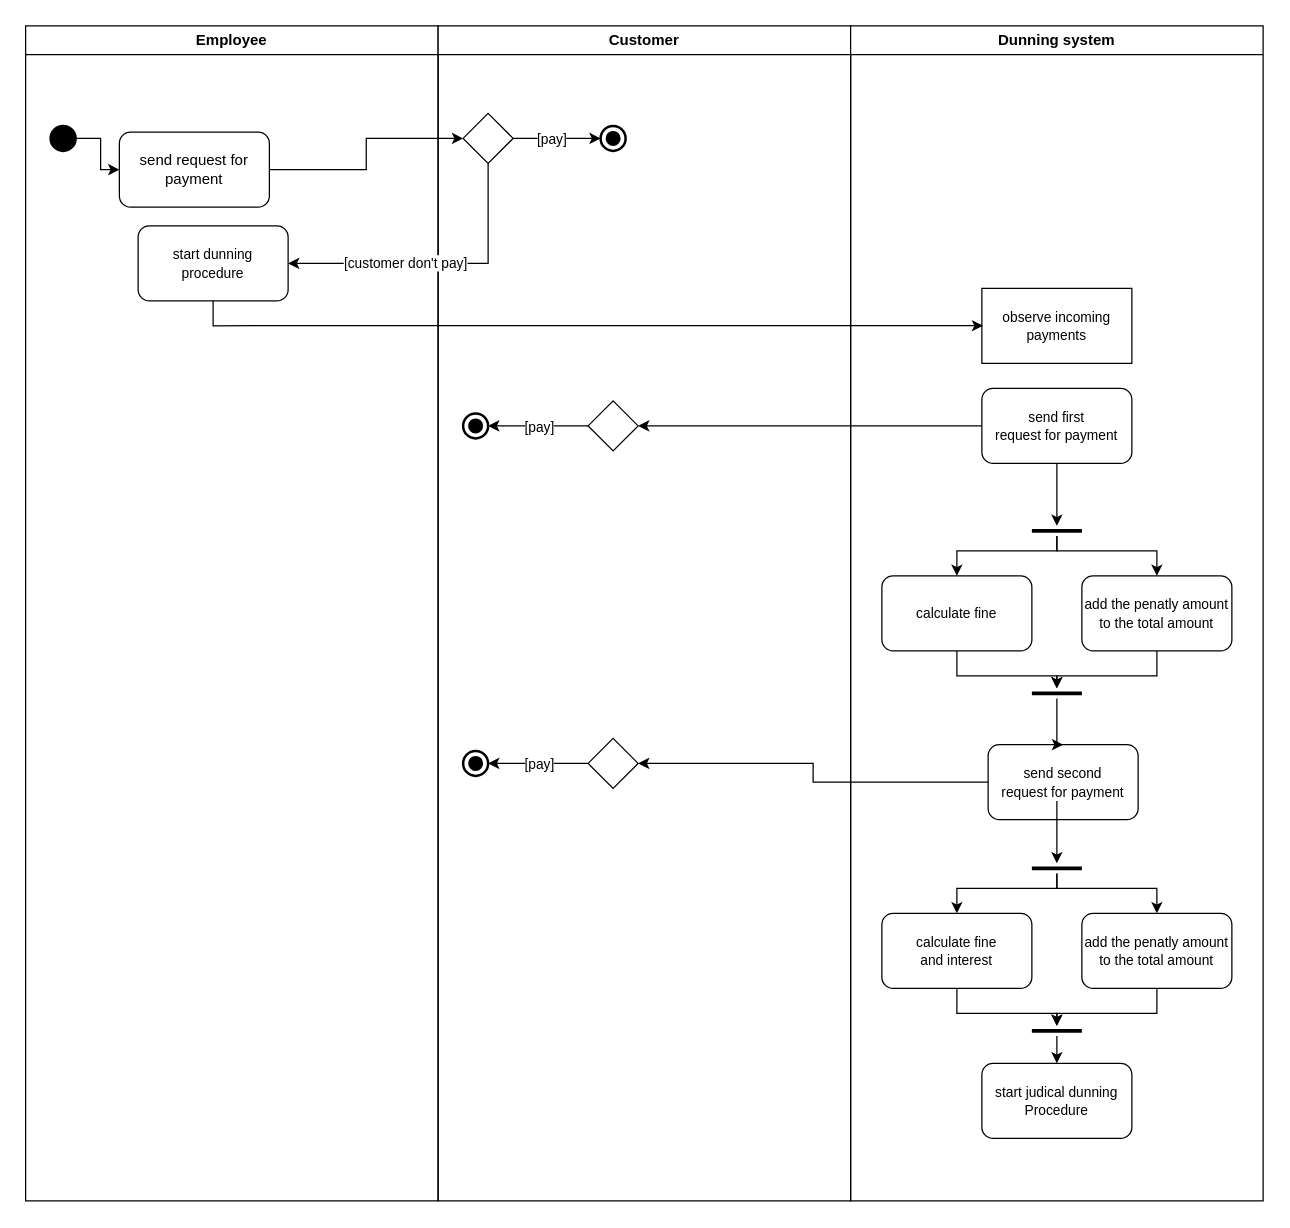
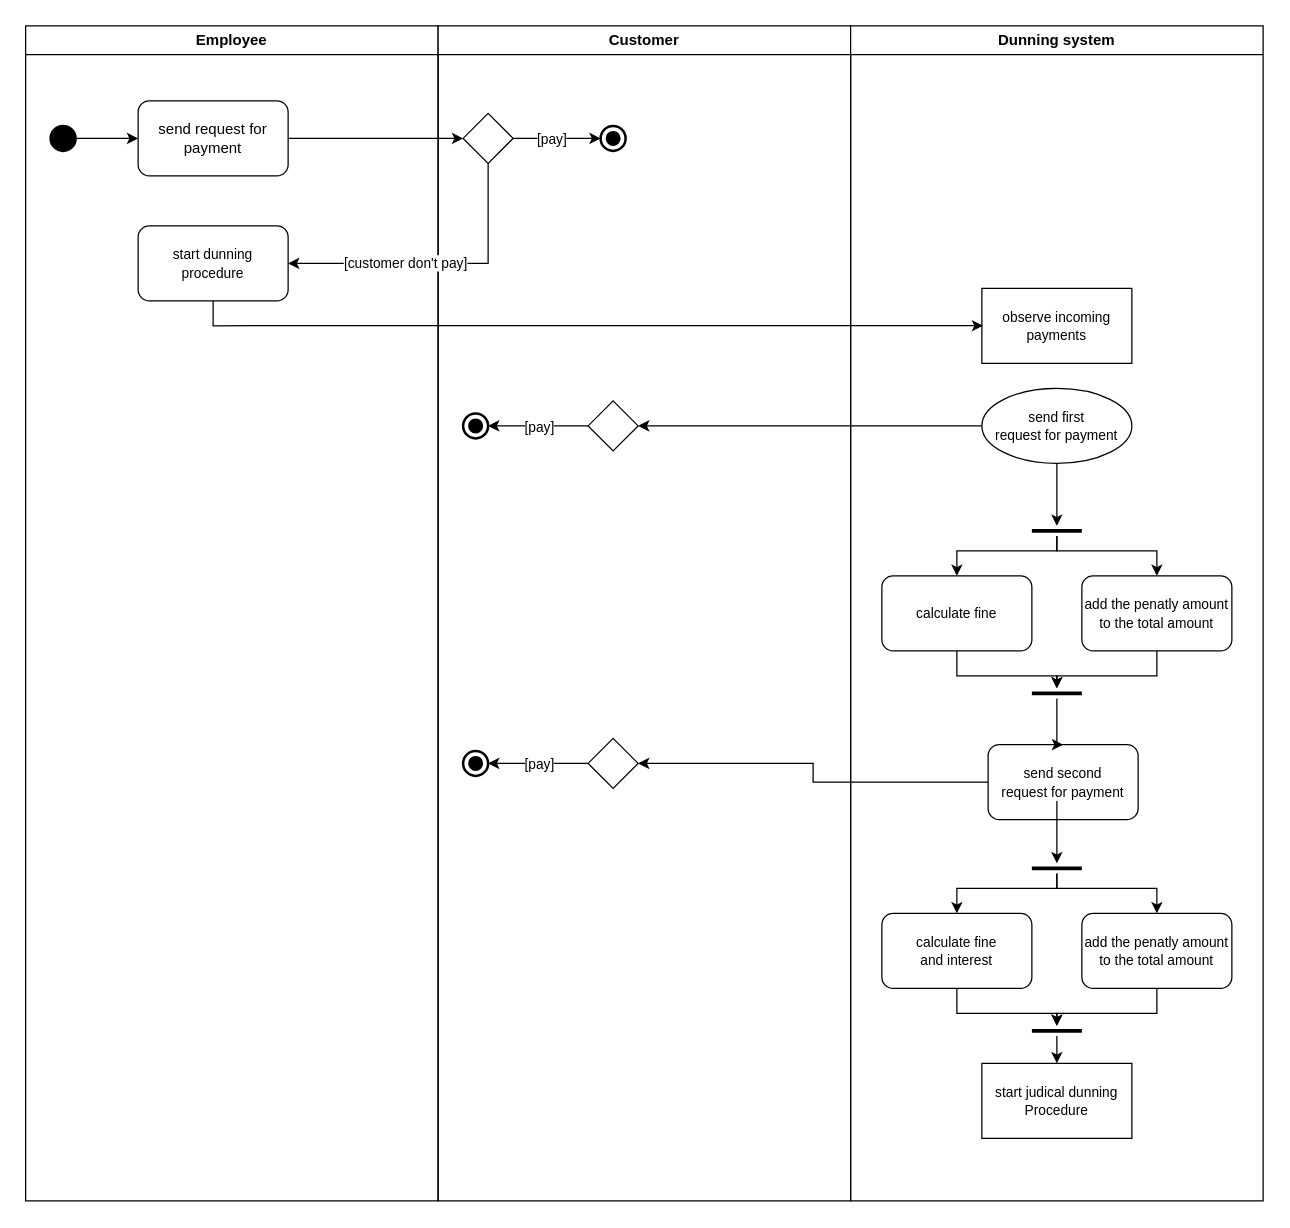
(194, 169) -> (213, 138)
(1057, 426) -> (1057, 426)
(1057, 1101) -> (1057, 1101)
